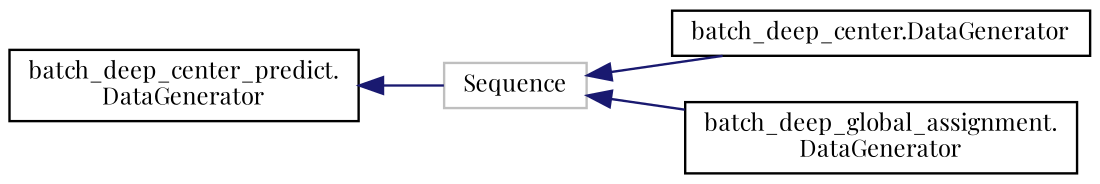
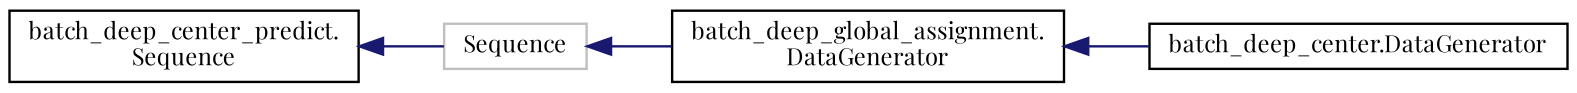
(667, 64) -> (1119, 46)
(184, 86) -> (184, 46)
